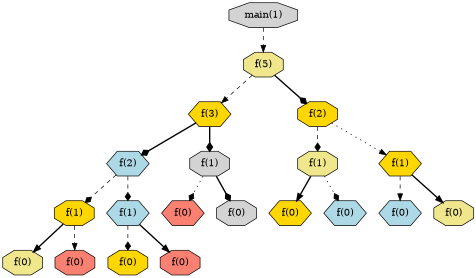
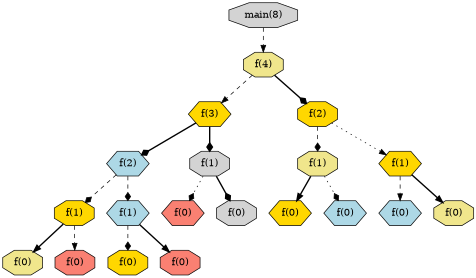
(263, 15) -> (263, 15)
(263, 65) -> (263, 65)
